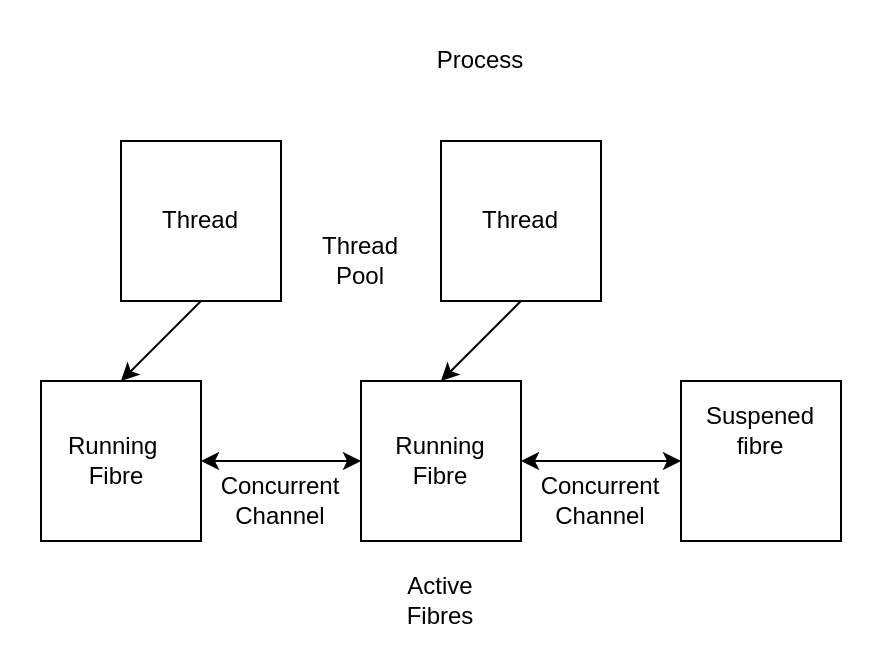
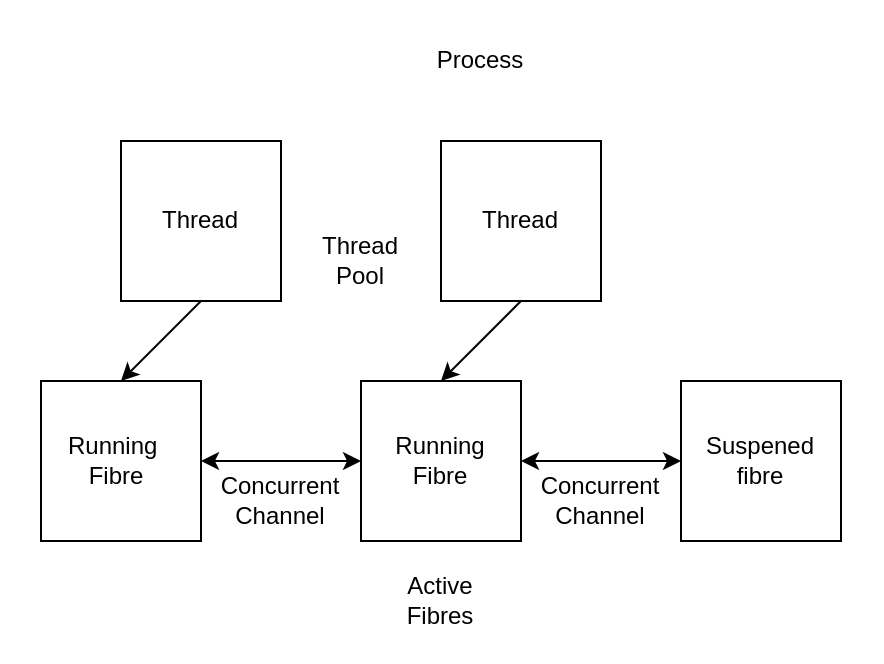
(761, 431) -> (761, 461)
